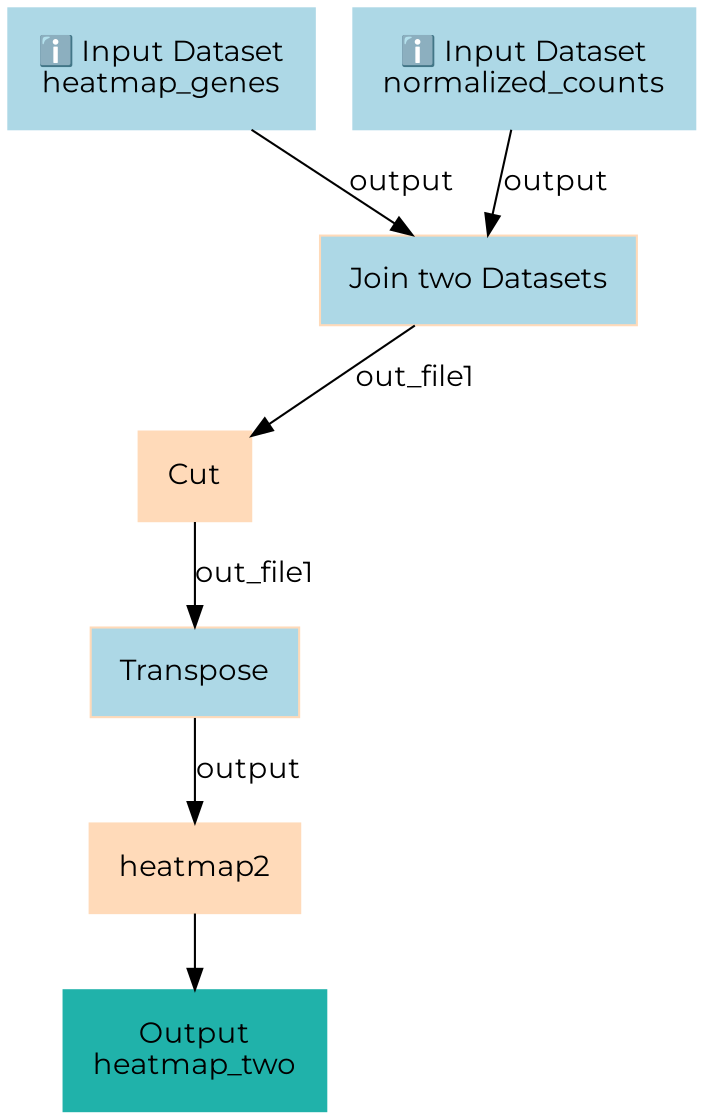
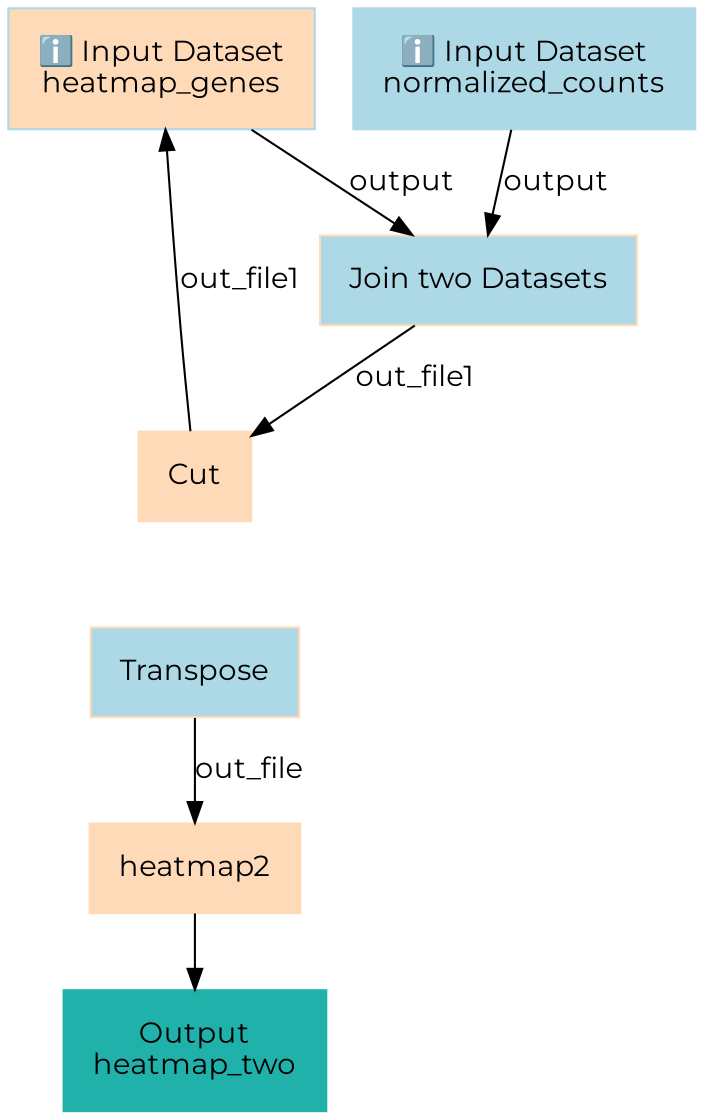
(162, 69) -> (162, 69)
(195, 564) -> (177, 291)
(249, 770) -> (249, 770)
